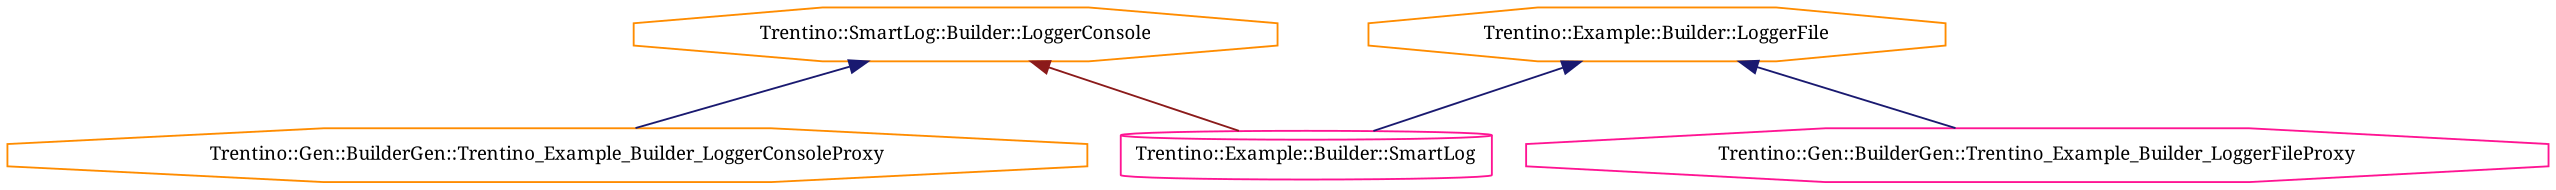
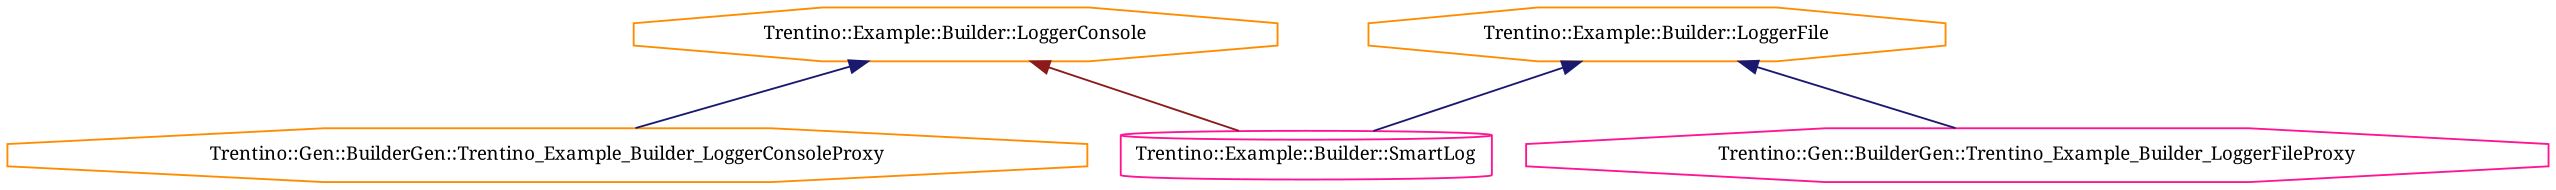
(956, 34) -> (956, 34)
